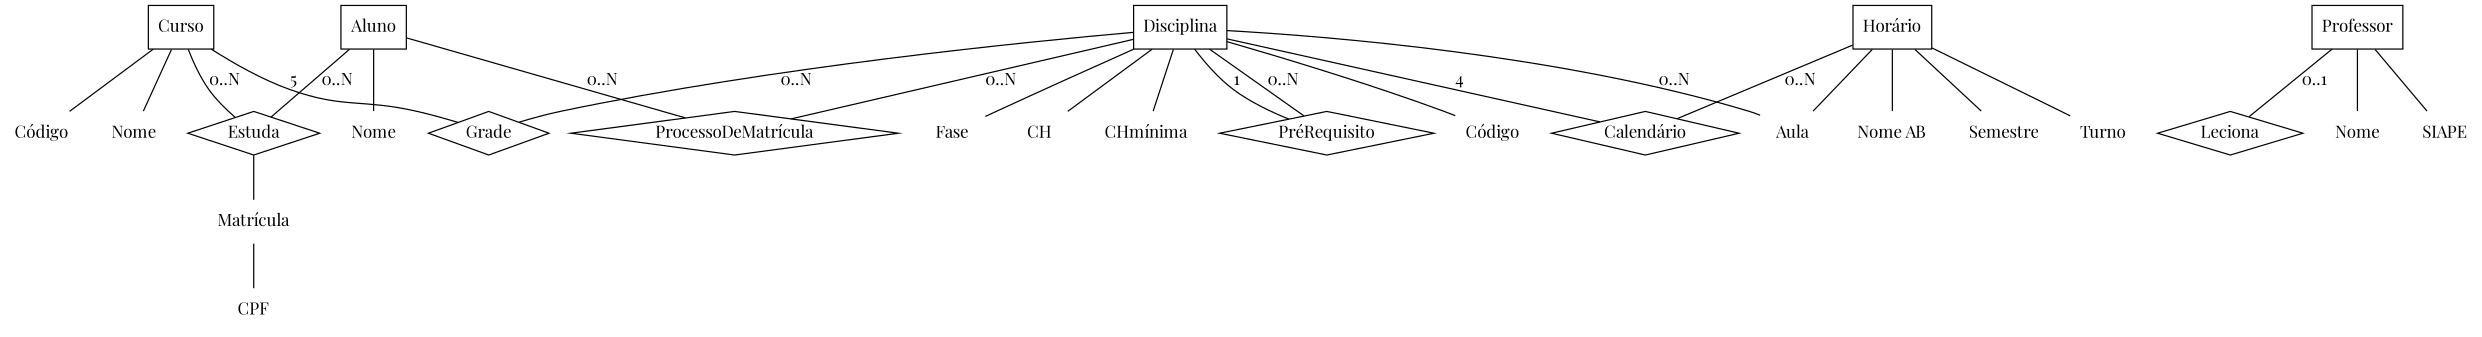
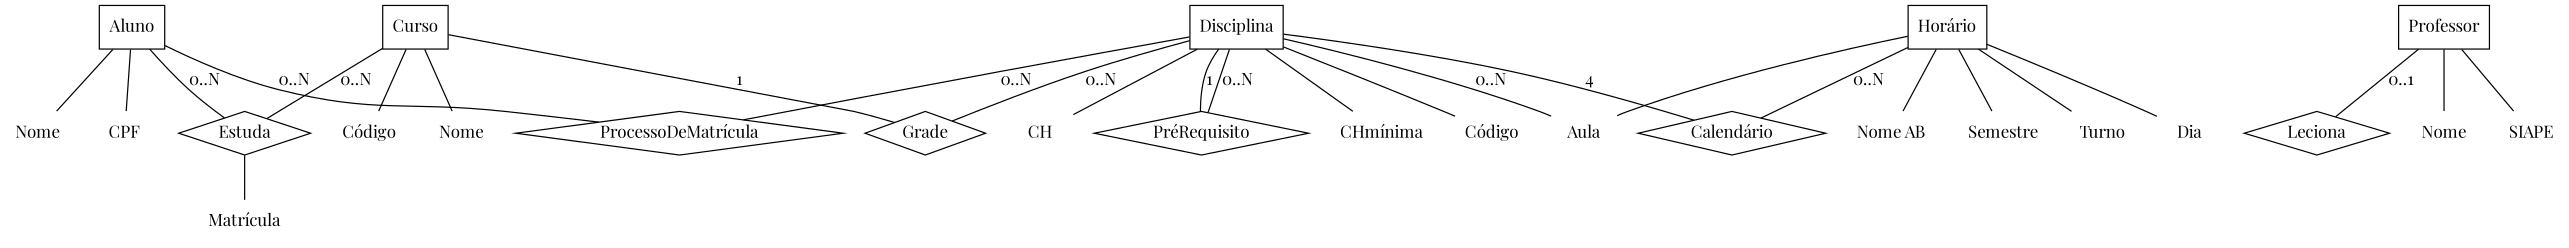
(294, 81) -> (740, 81)
(953, 133) -> none
none -> (2190, 133)
(254, 266) -> (128, 80)
